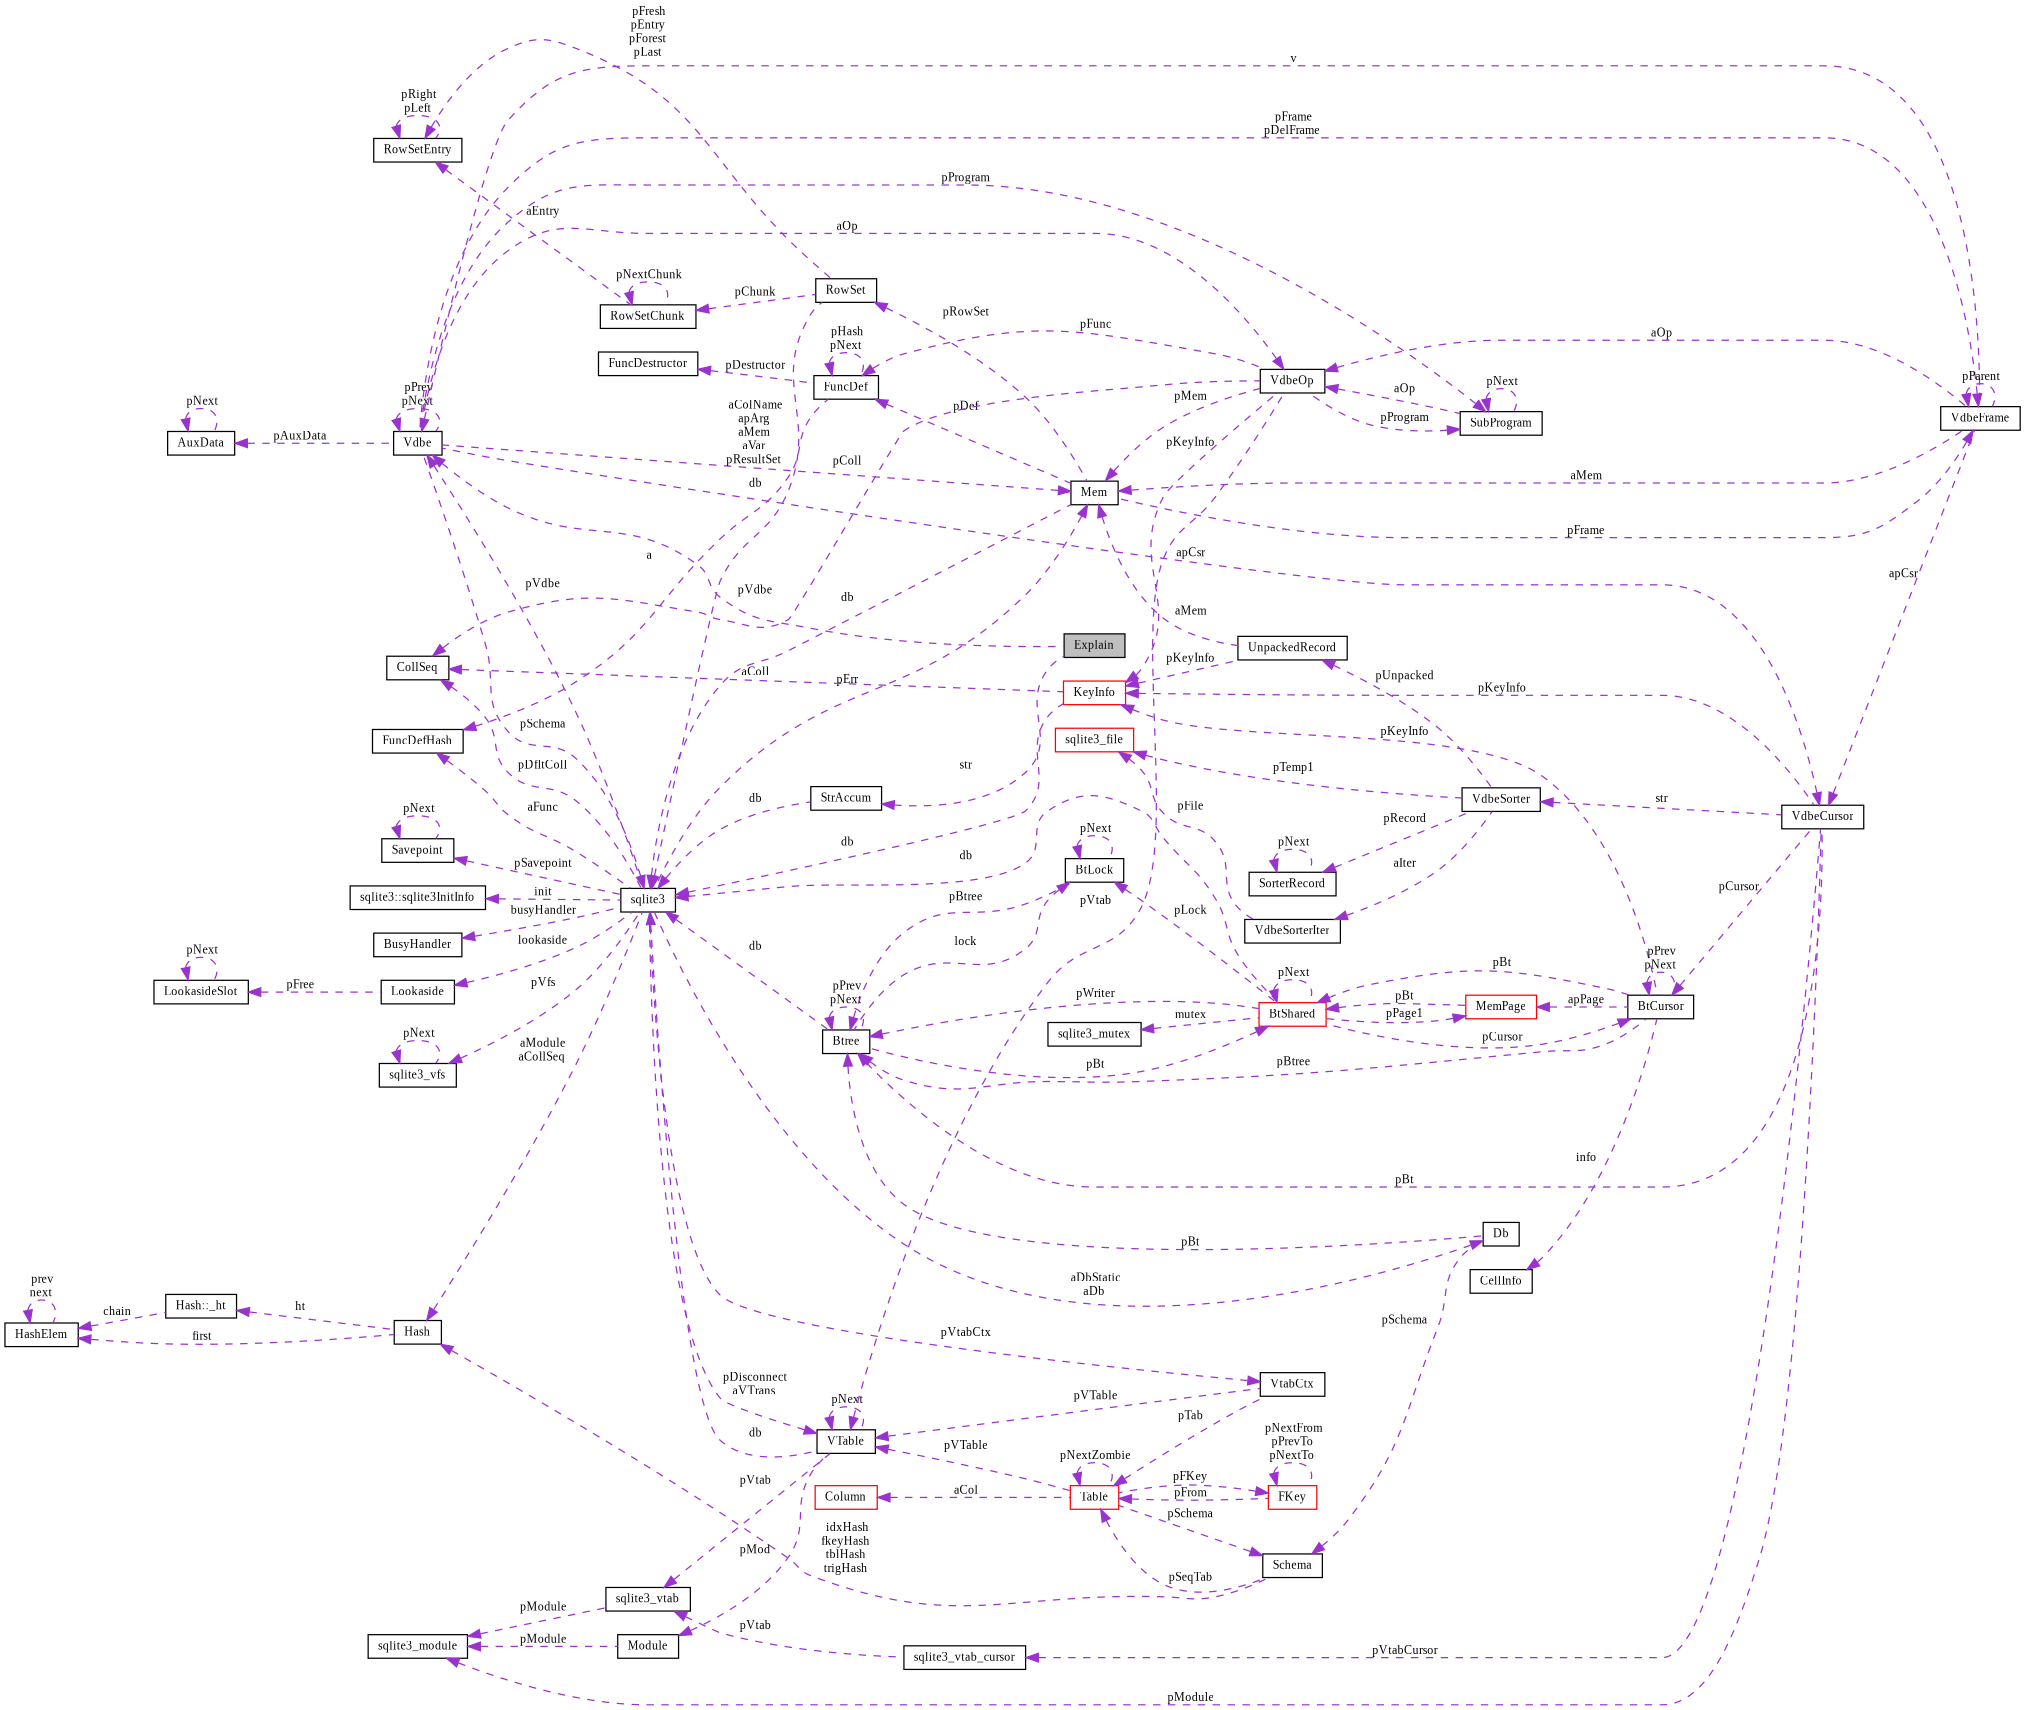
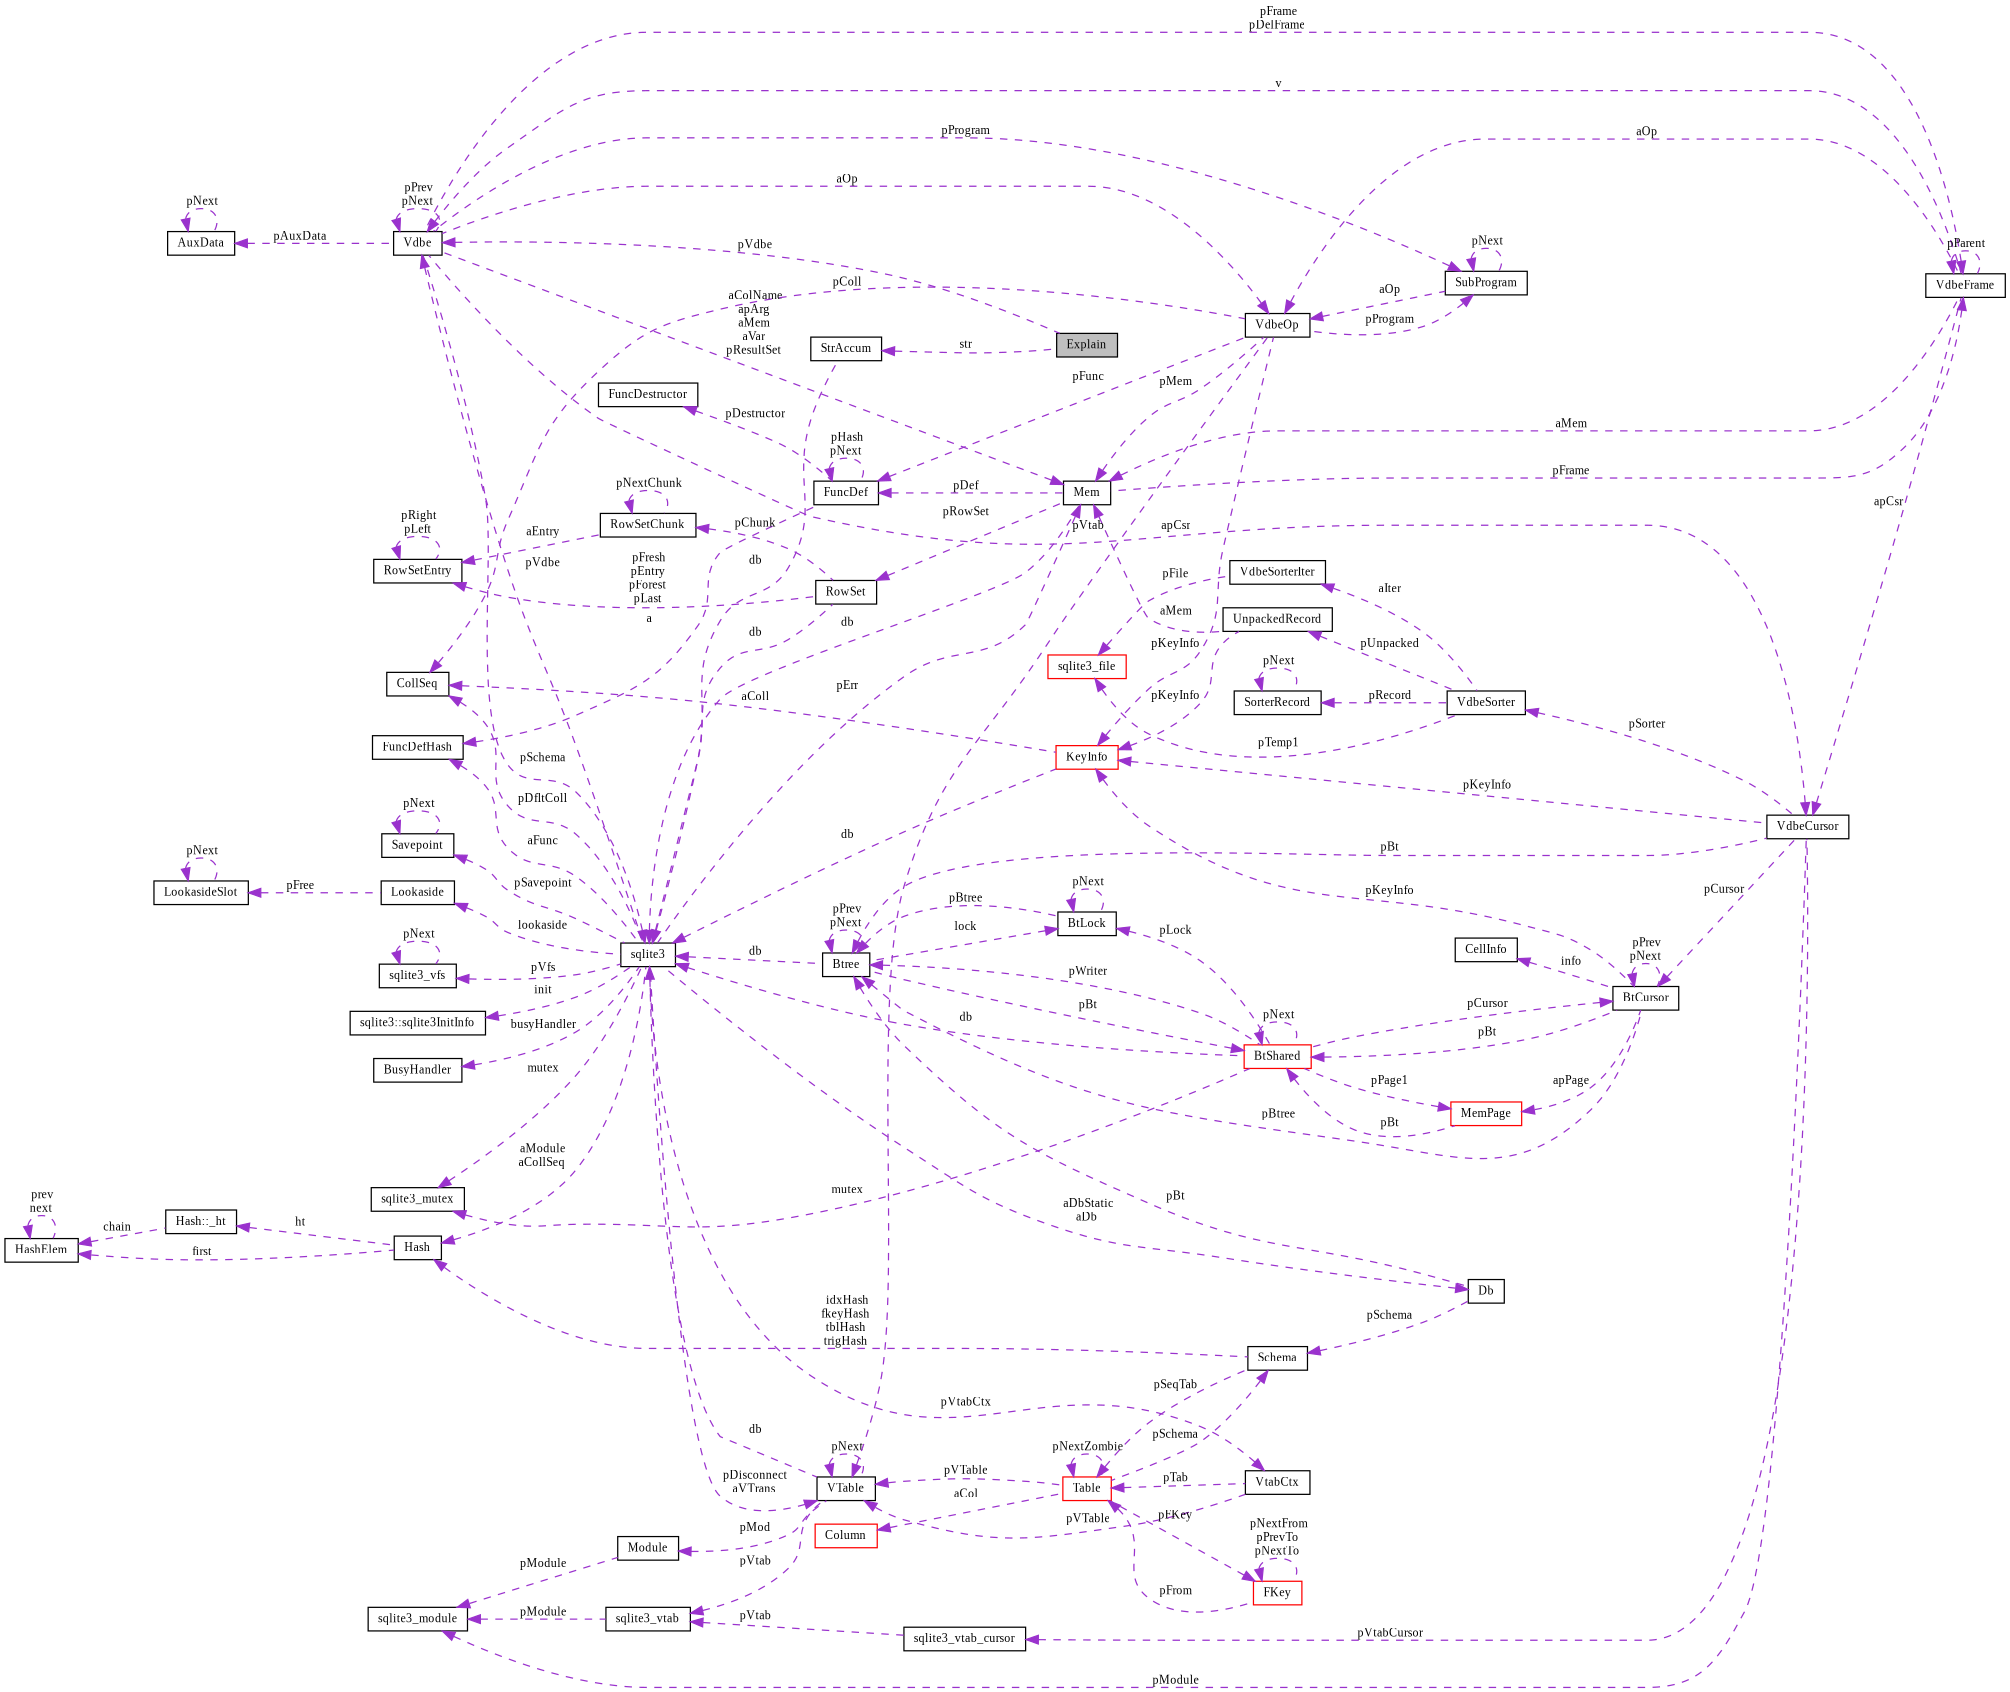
(1661, 799) -> (1646, 725)
none -> (563, 1089)
